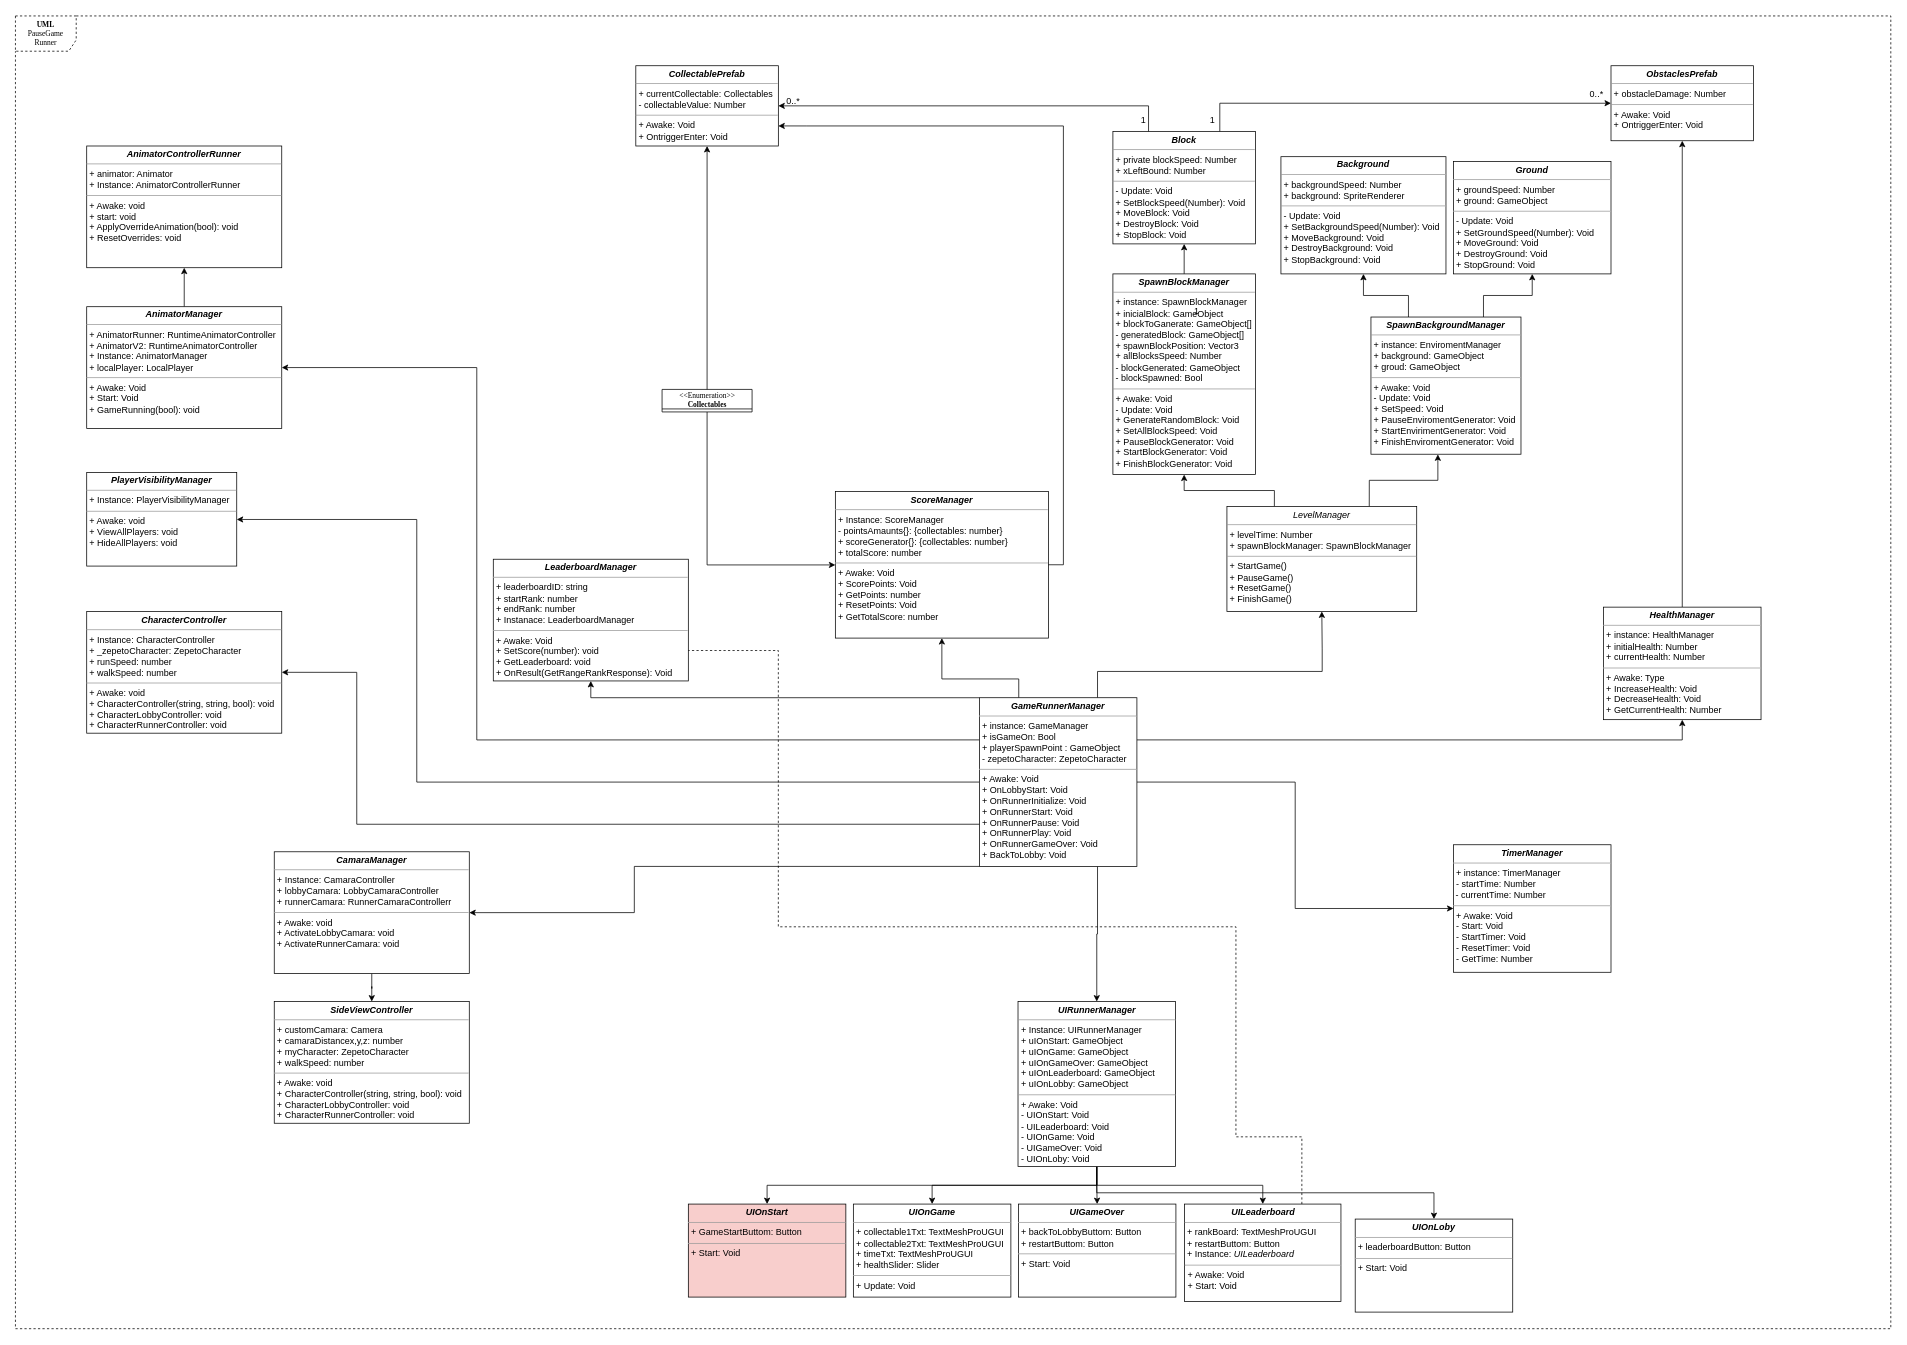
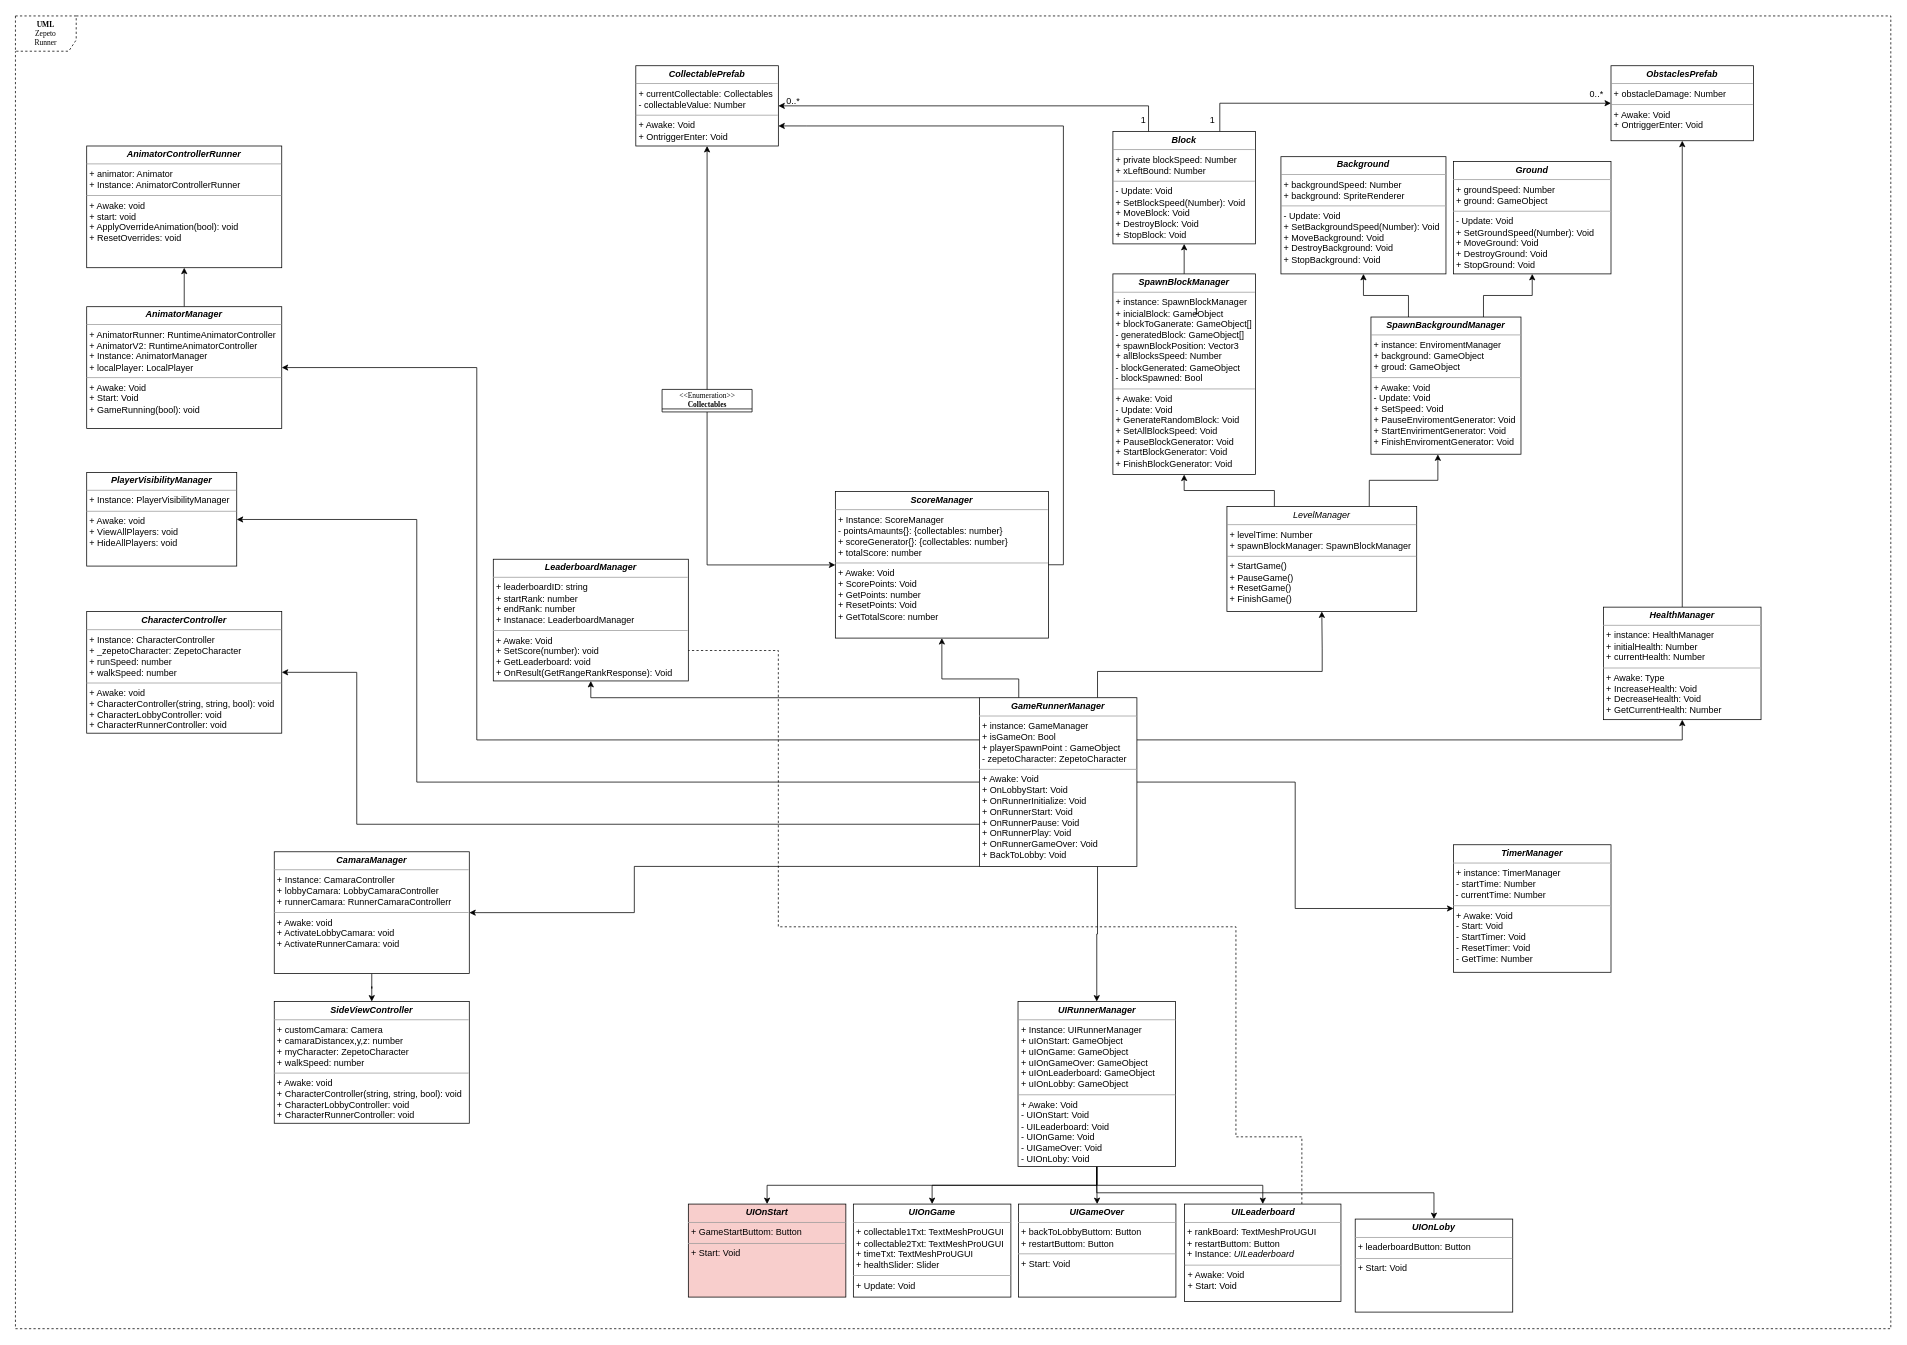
(46, 33) -> (46, 33)
